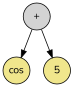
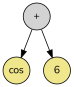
(57, 70) -> (57, 70)
